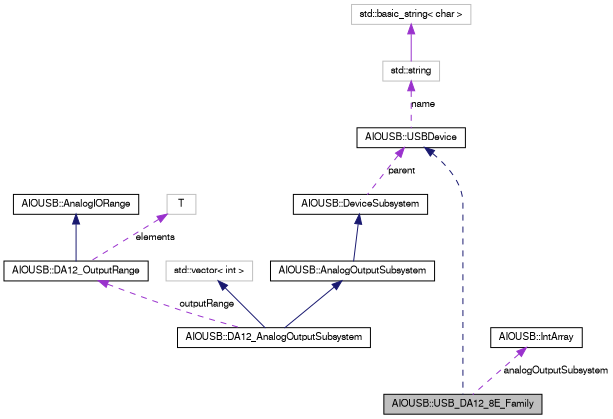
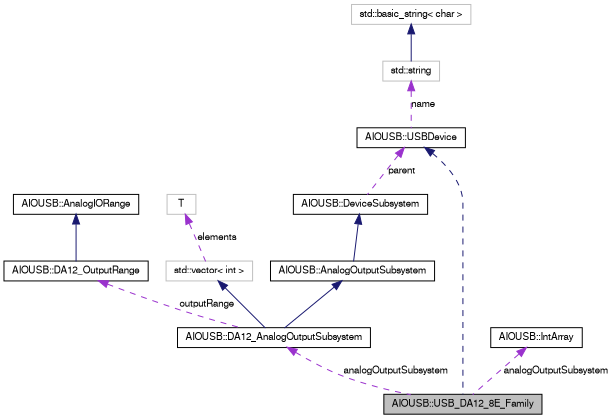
(411, 48) -> (411, 48)
(124, 240) -> (197, 242)
none -> (351, 379)
